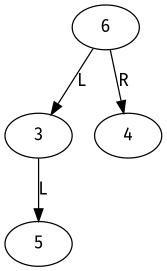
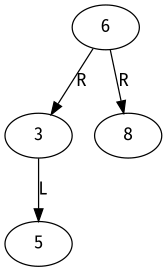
(82, 82) -> (82, 82)
(128, 136) -> (128, 136)
